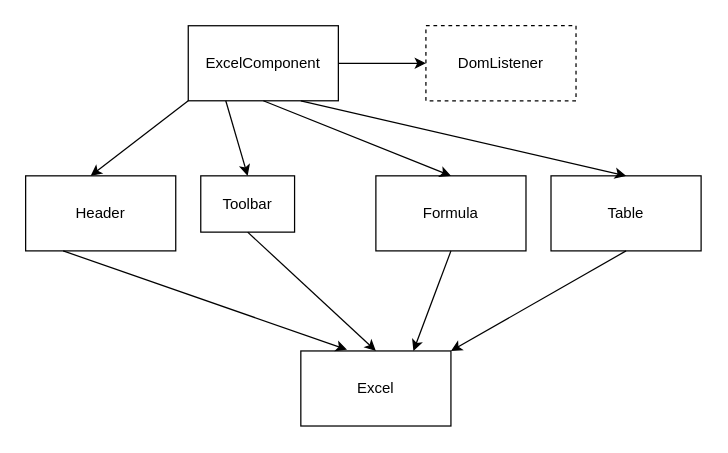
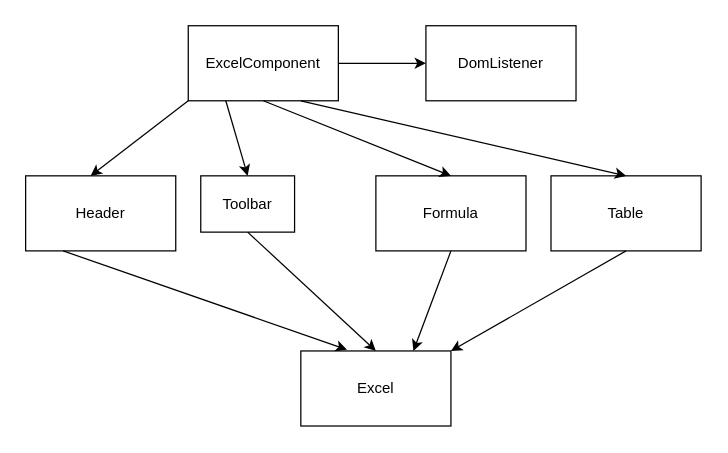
(501, 63) -> (501, 63)
